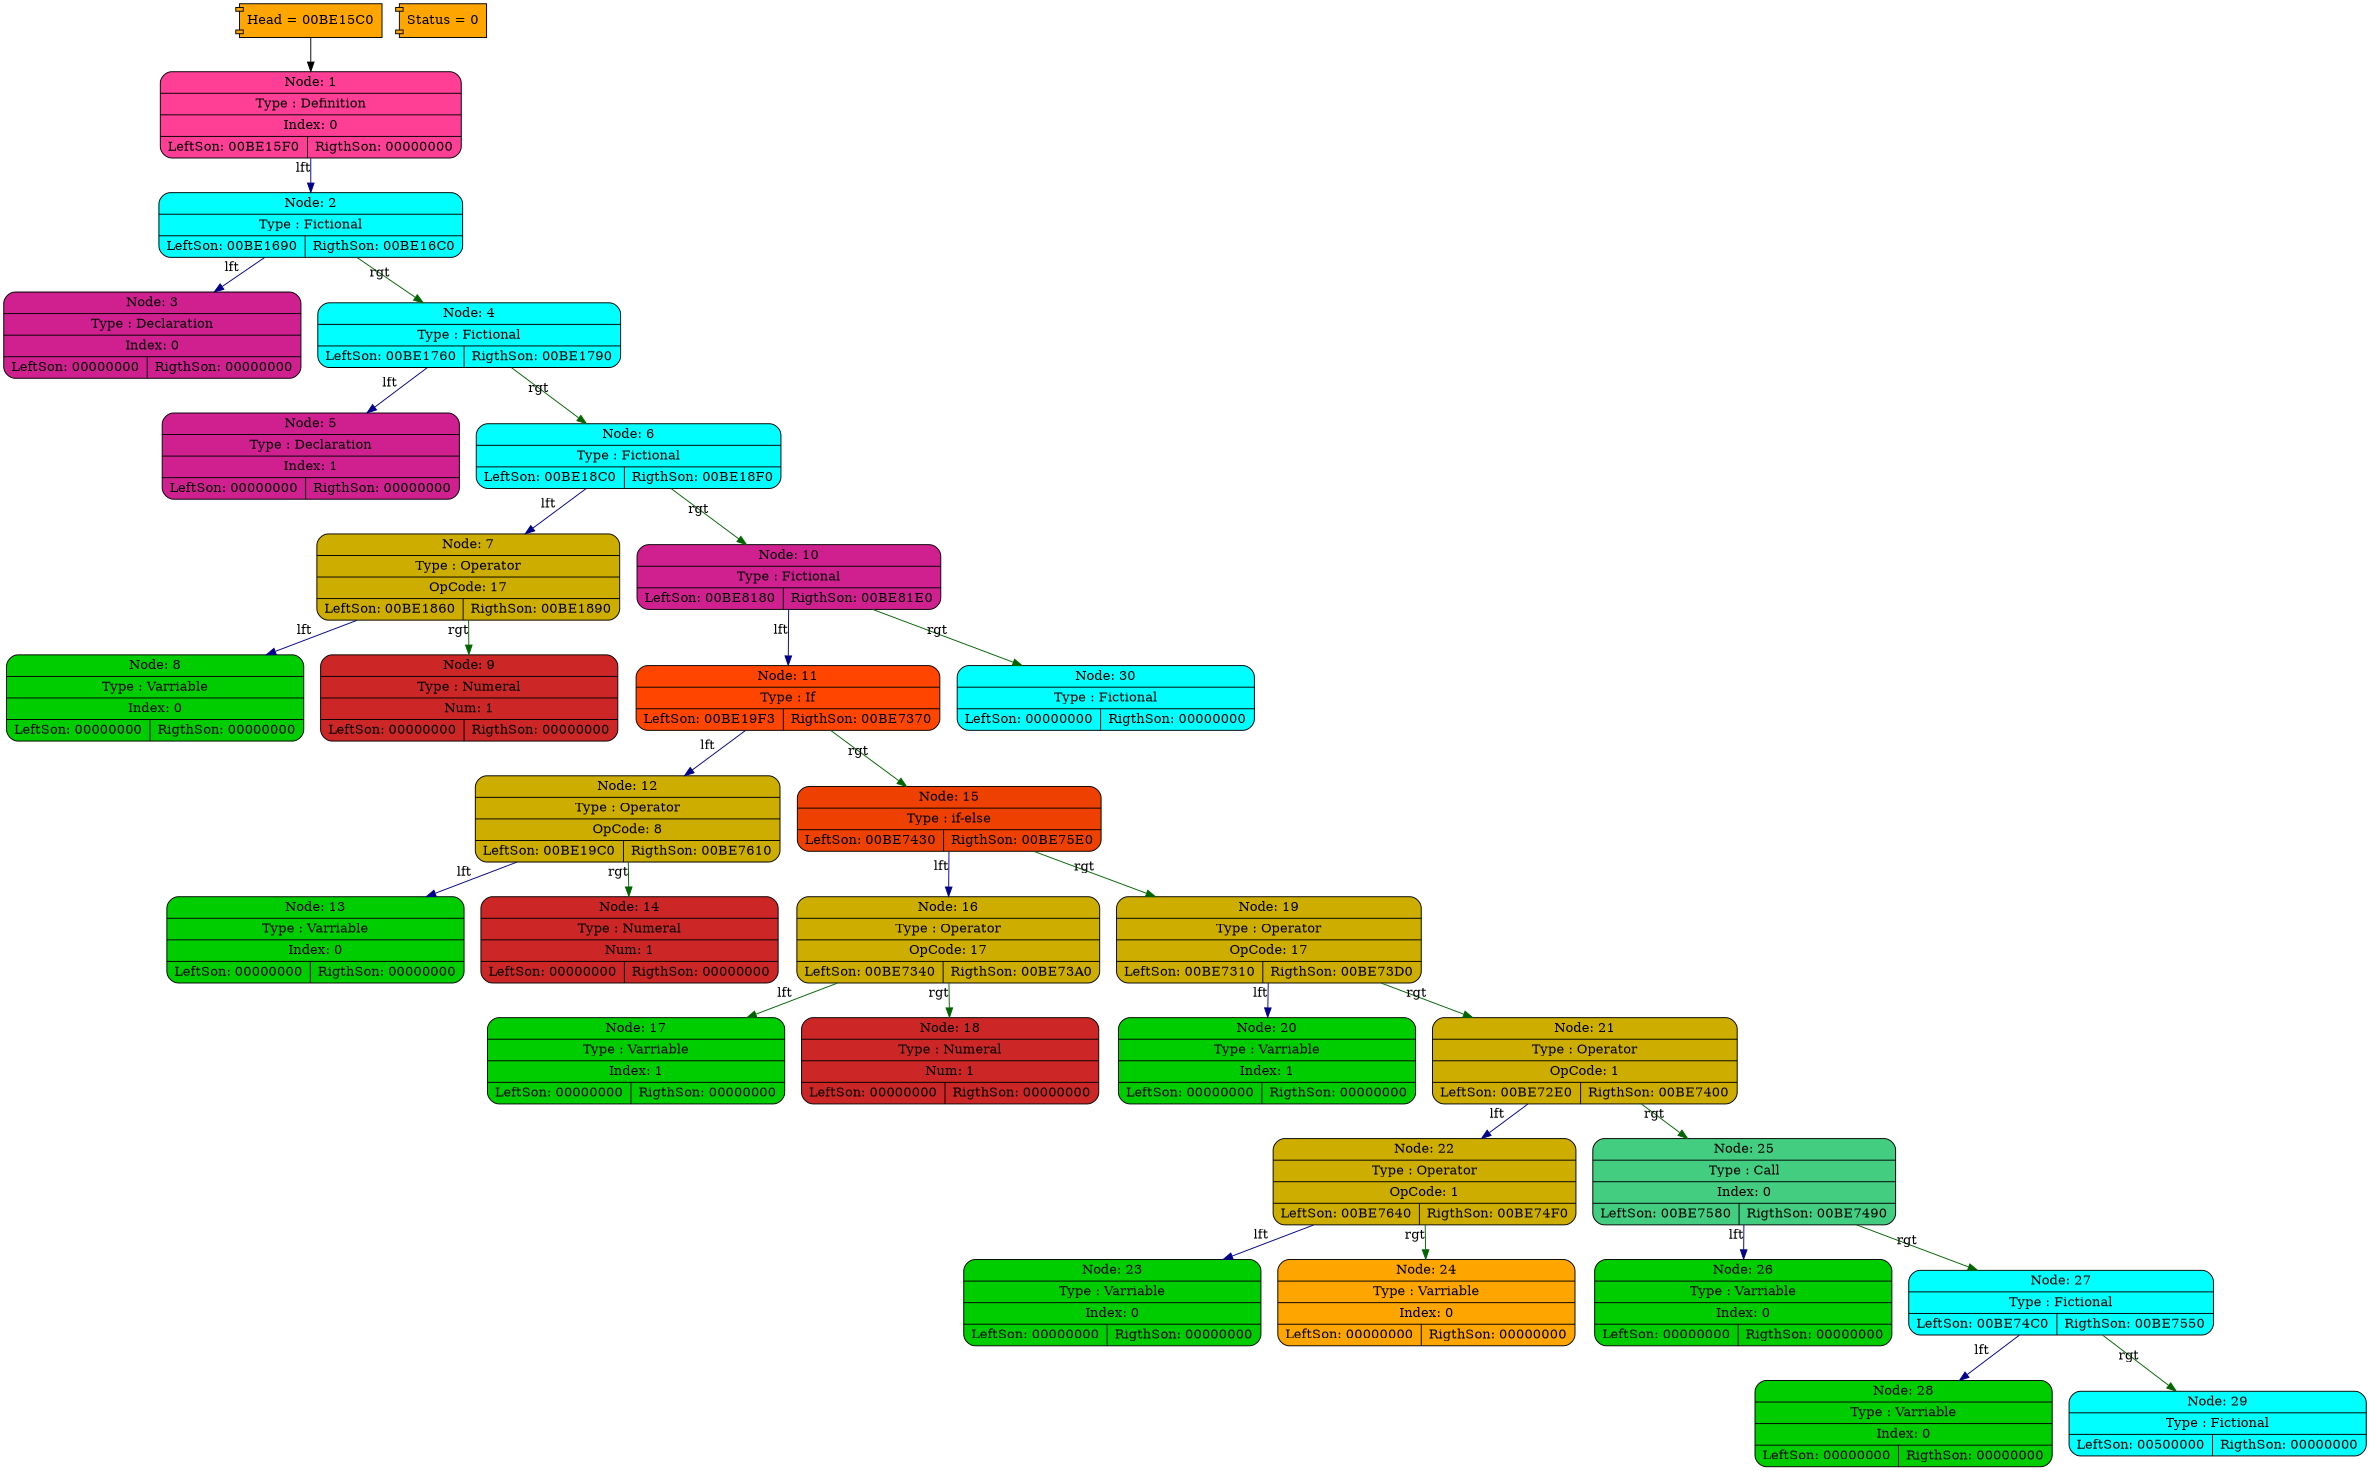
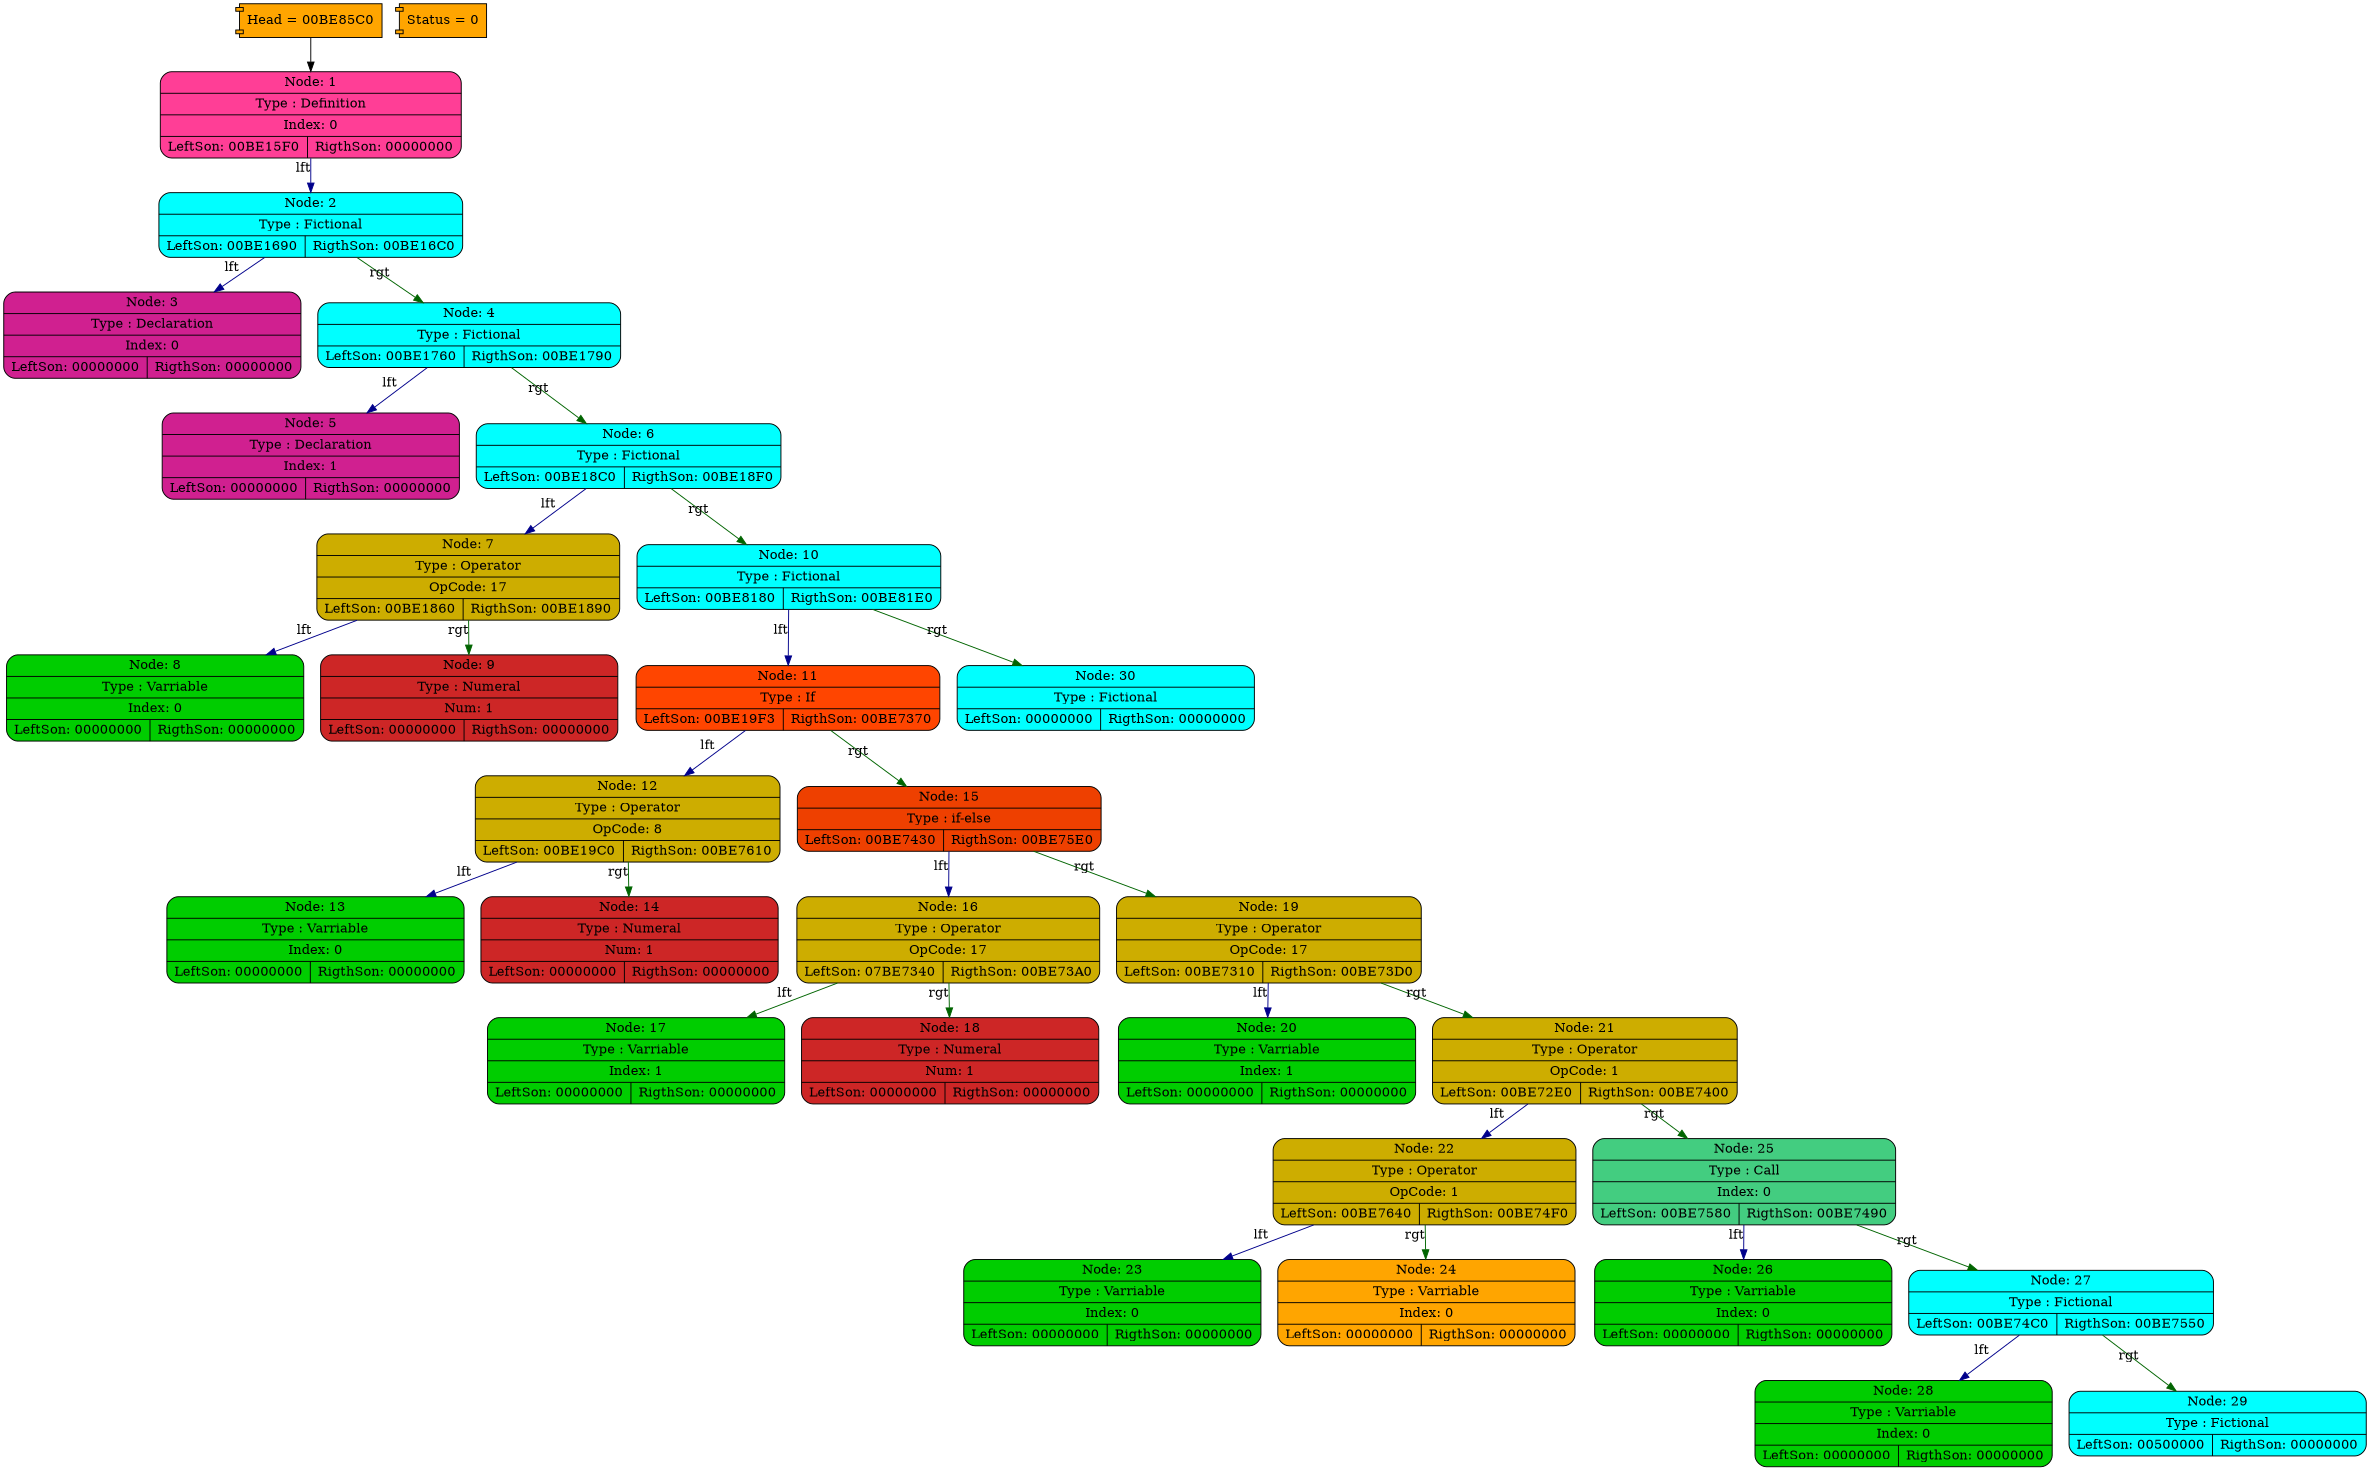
(311, 21) -> (311, 21)
(789, 577) -> (789, 577)
(870, 972) -> (870, 972)
